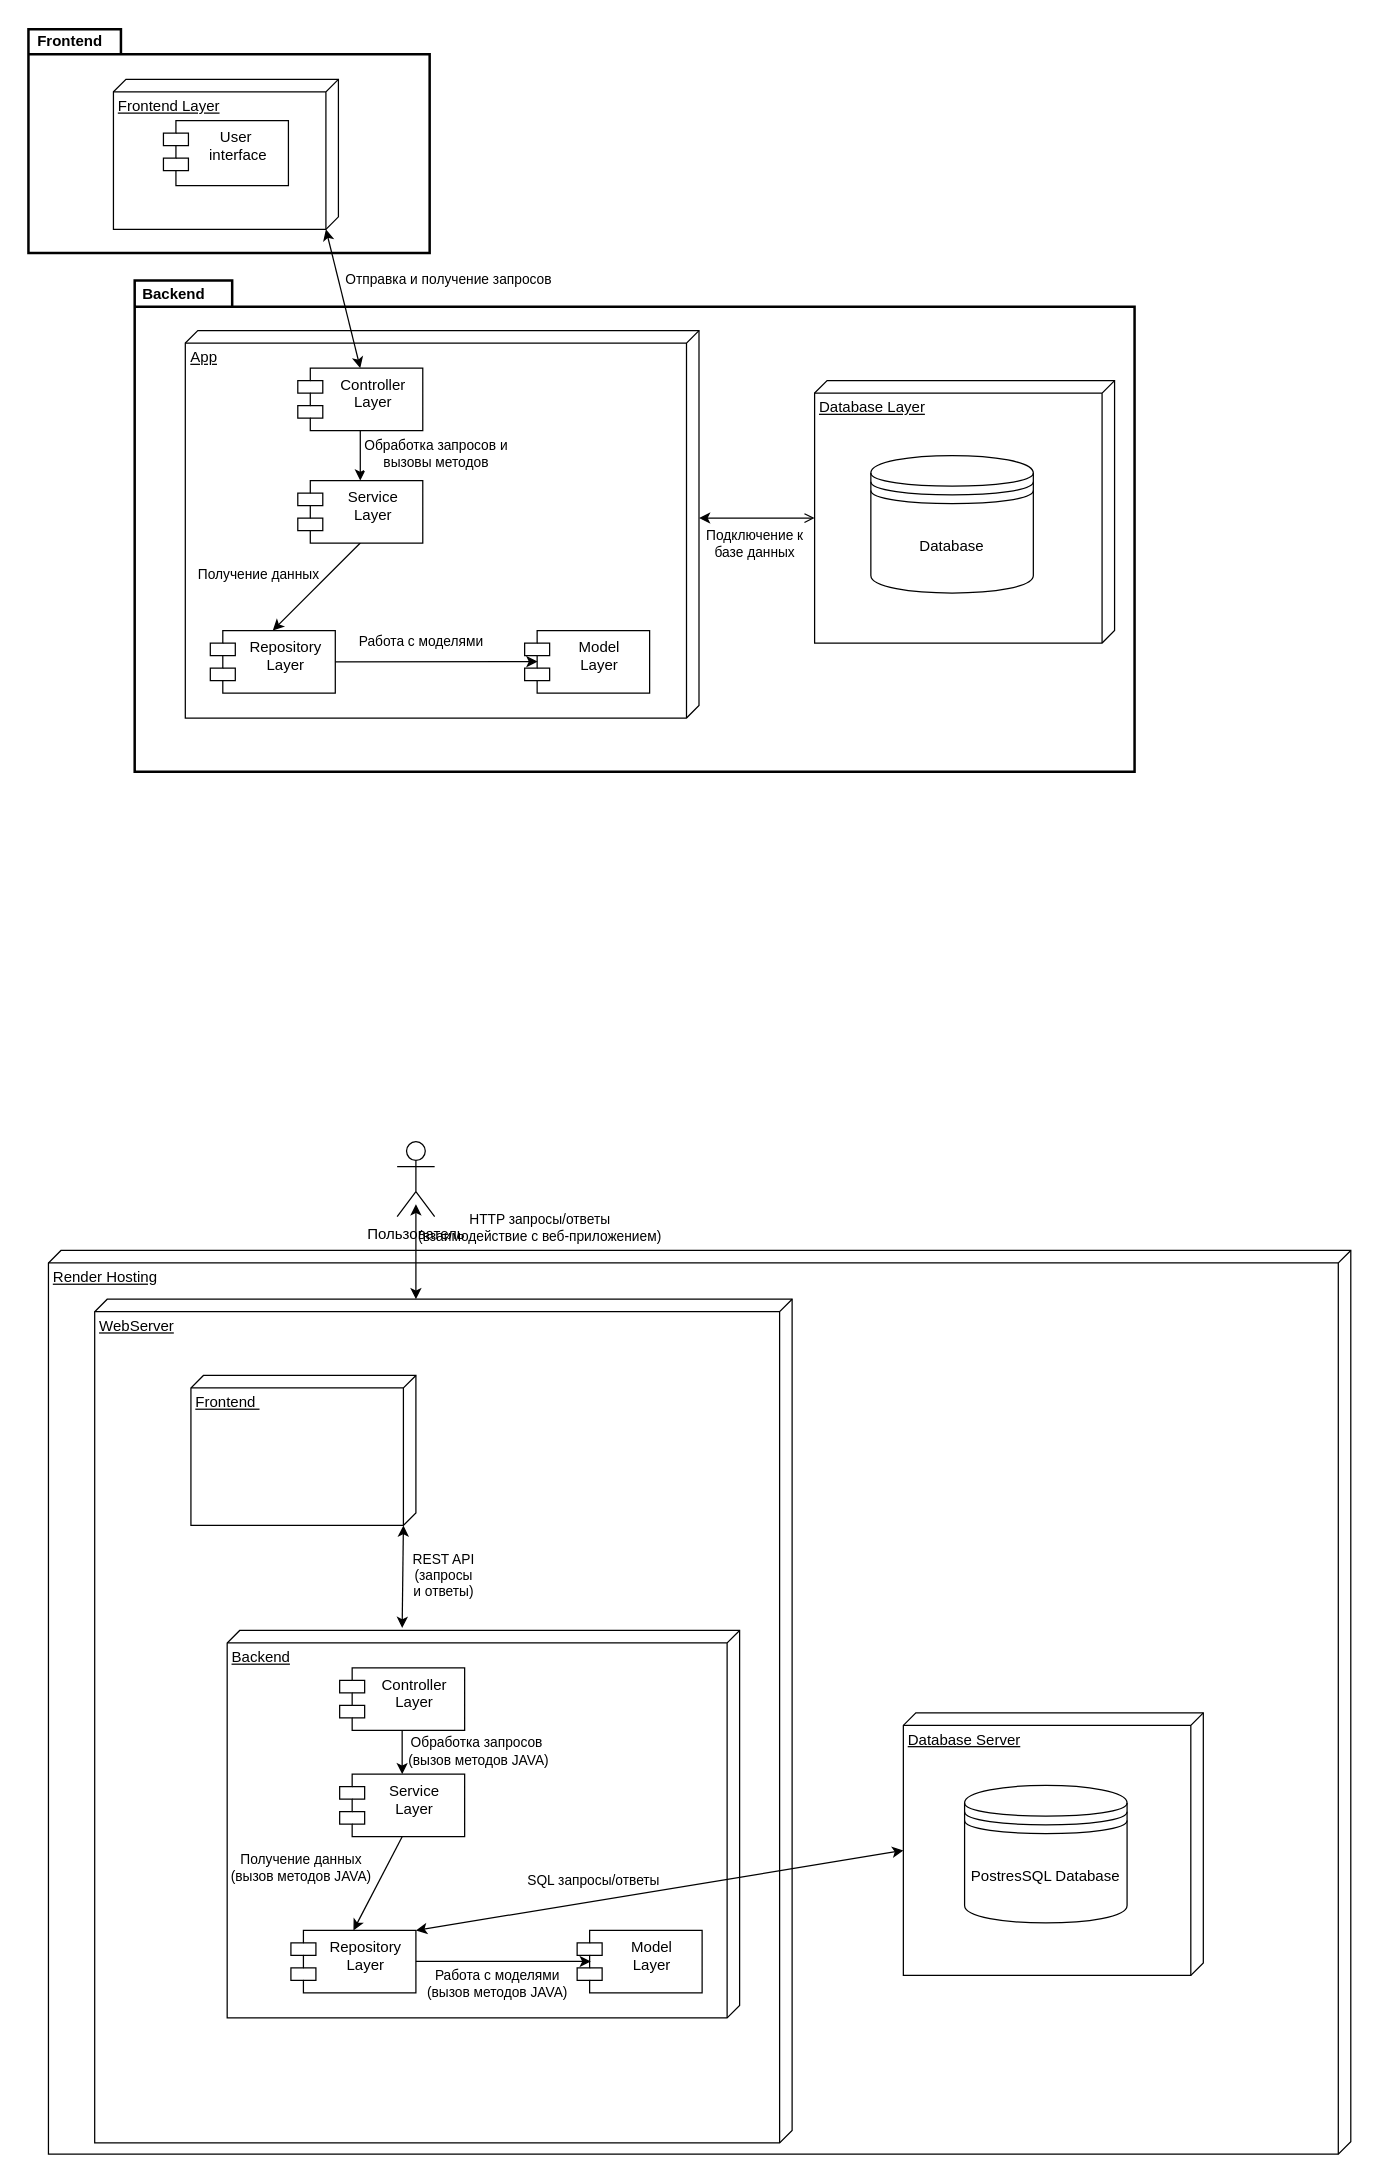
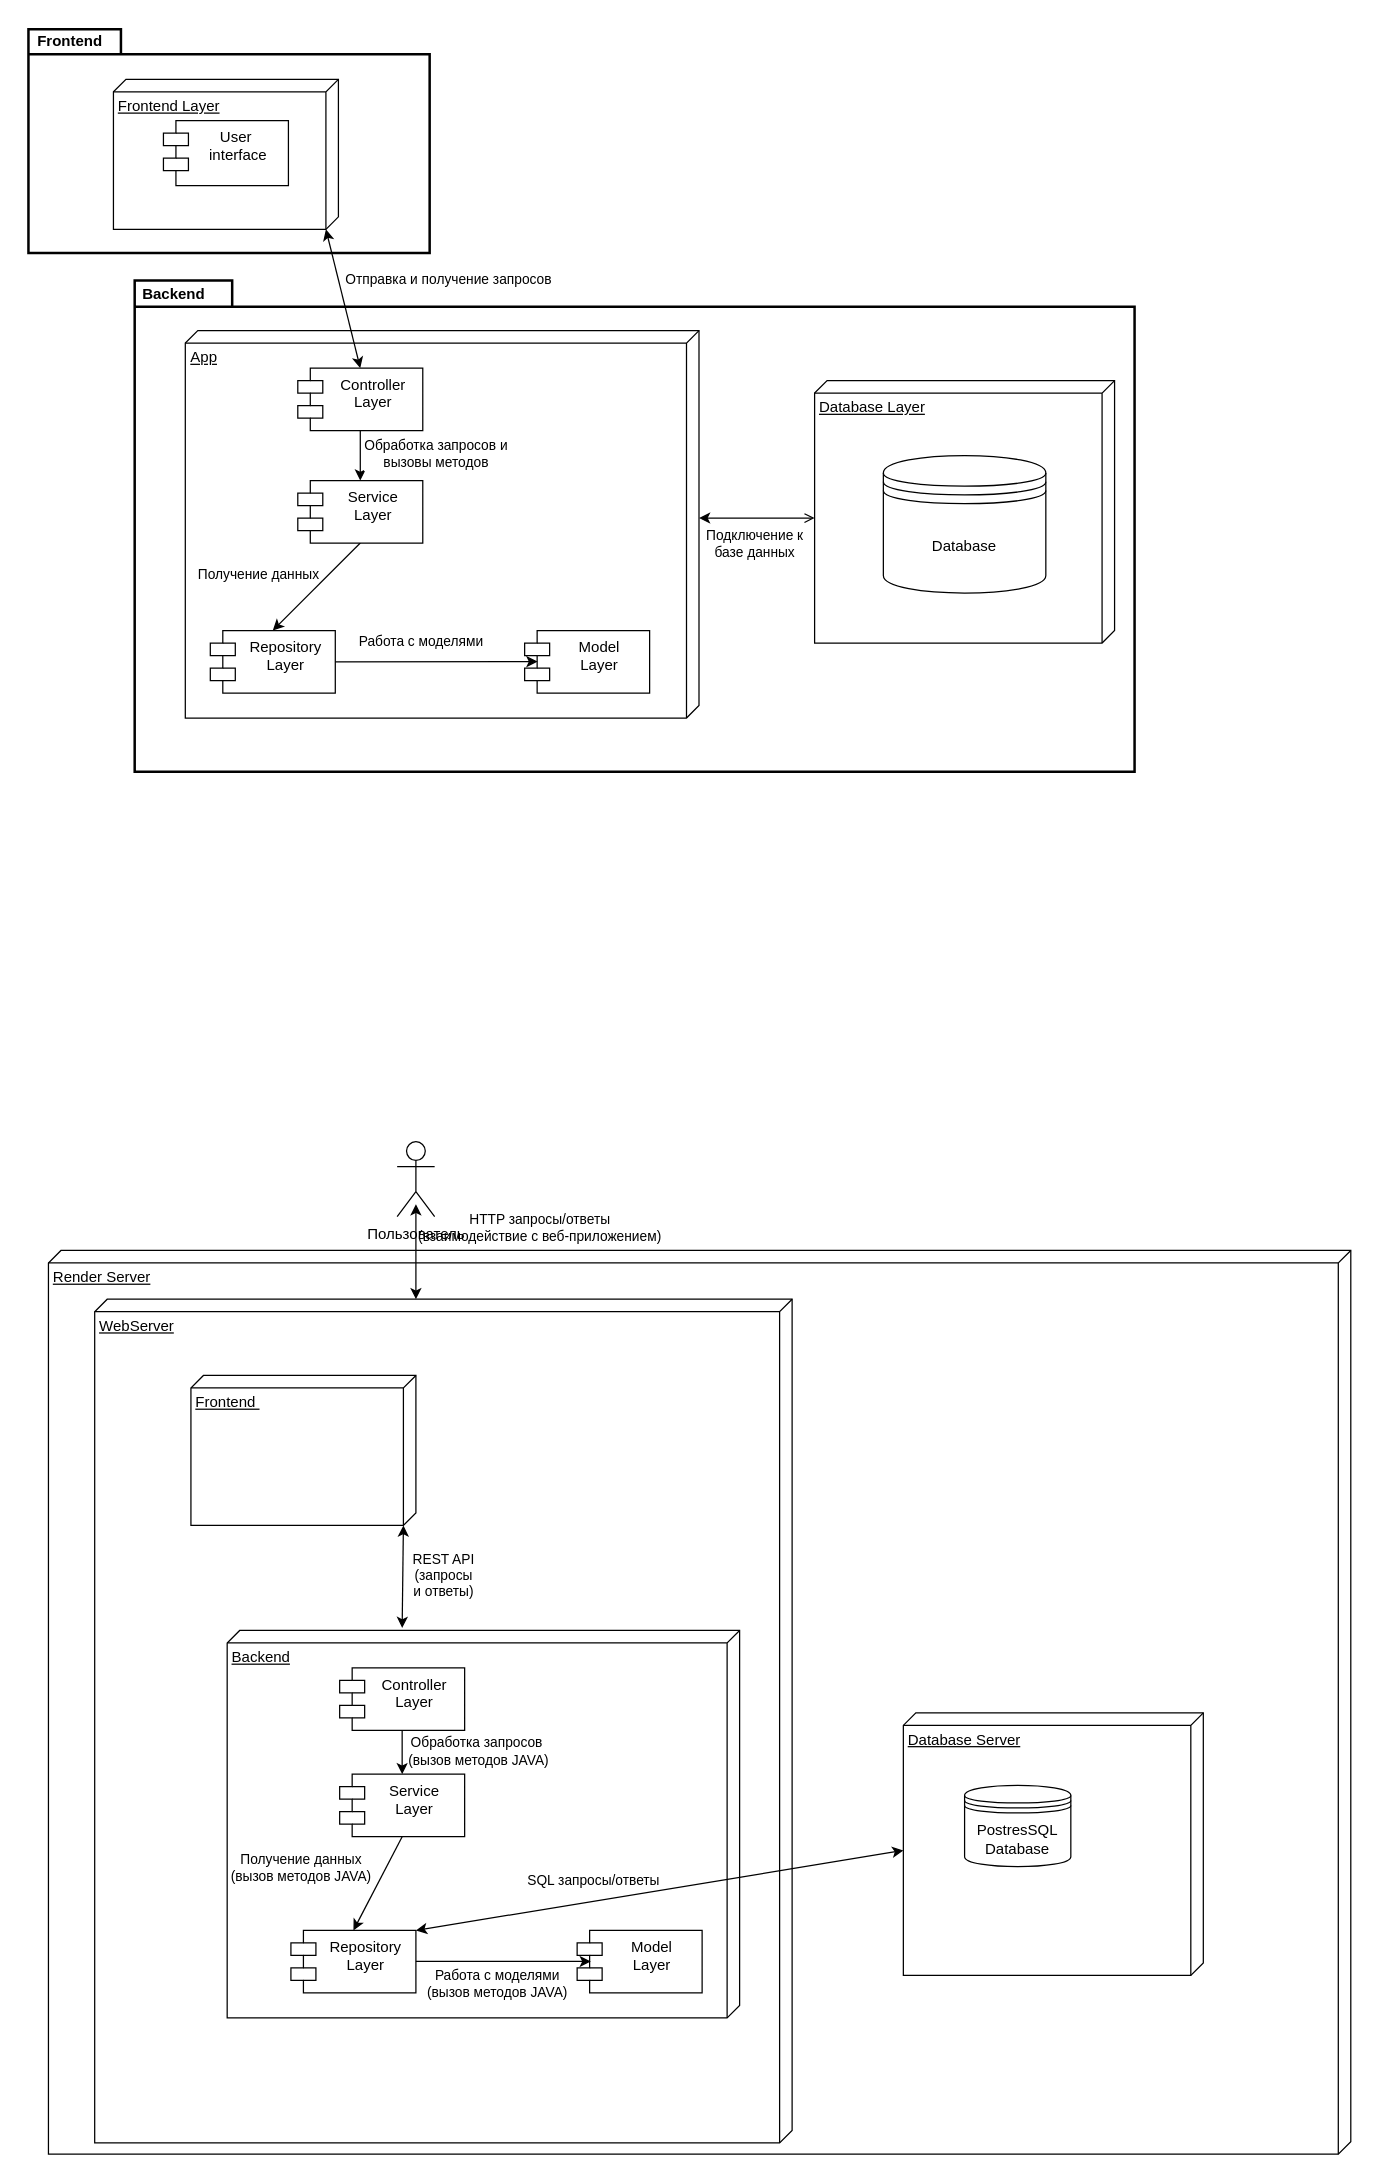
(952, 524) -> (964, 524)
(108, 1278) -> (106, 1278)
(1046, 1854) -> (1018, 1826)
